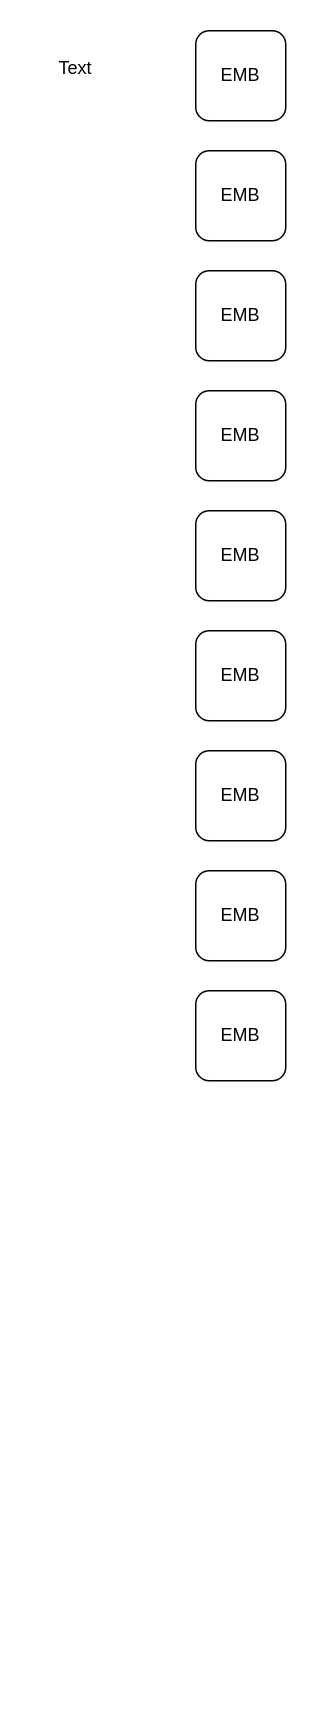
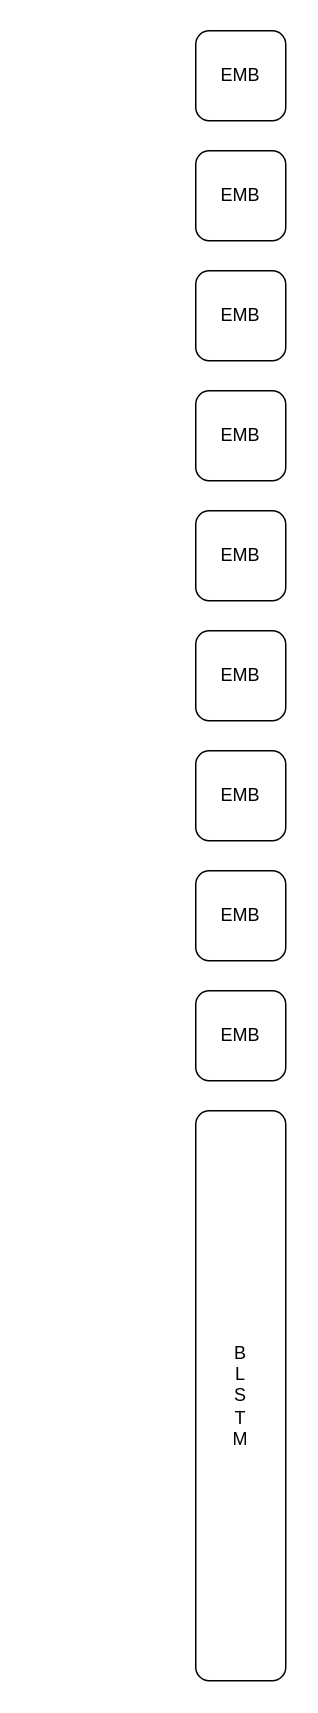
(76, 68) -> none
none -> (241, 1396)
